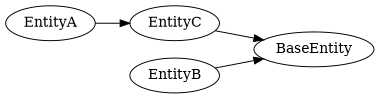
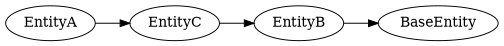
(235, 34) -> (232, 23)
